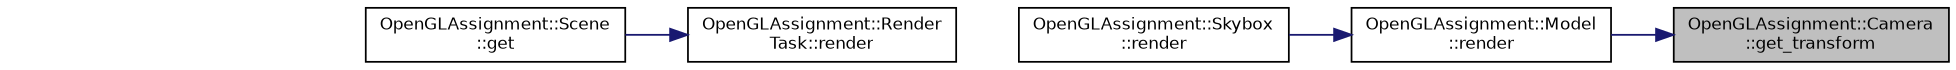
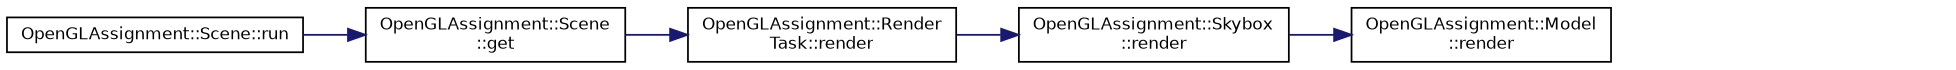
none -> (155, 35)
none -> (979, 35)
(1811, 35) -> none
